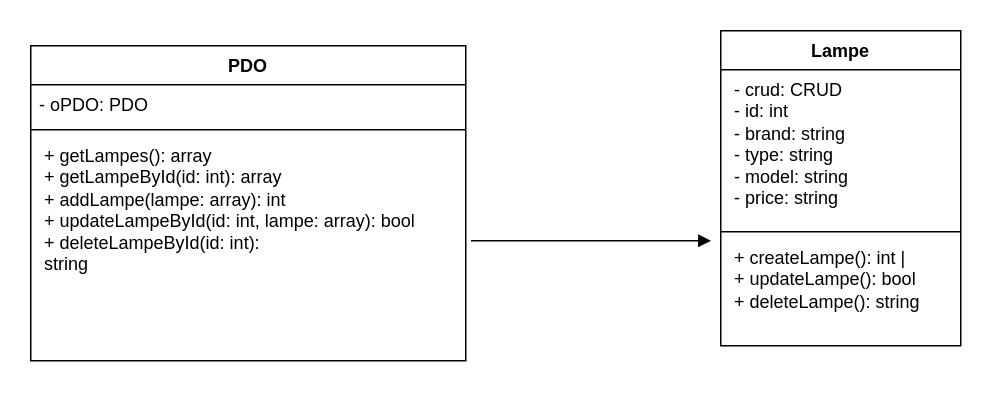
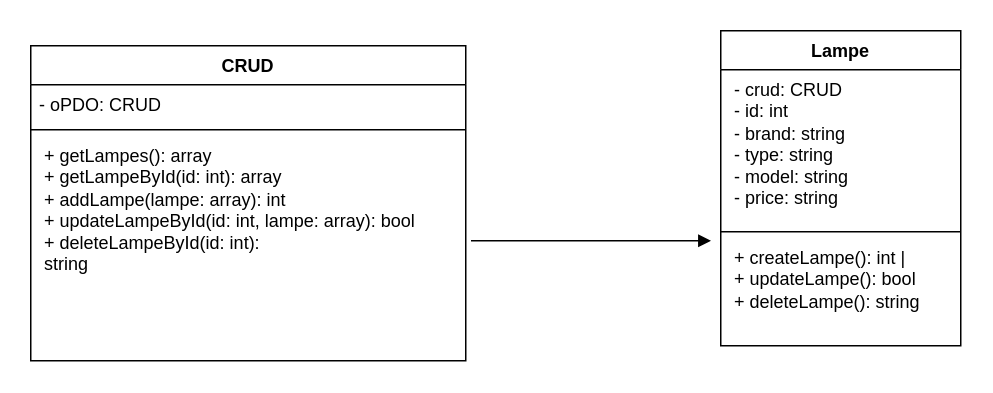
(248, 67) -> (248, 67)
(88, 106) -> (93, 106)
